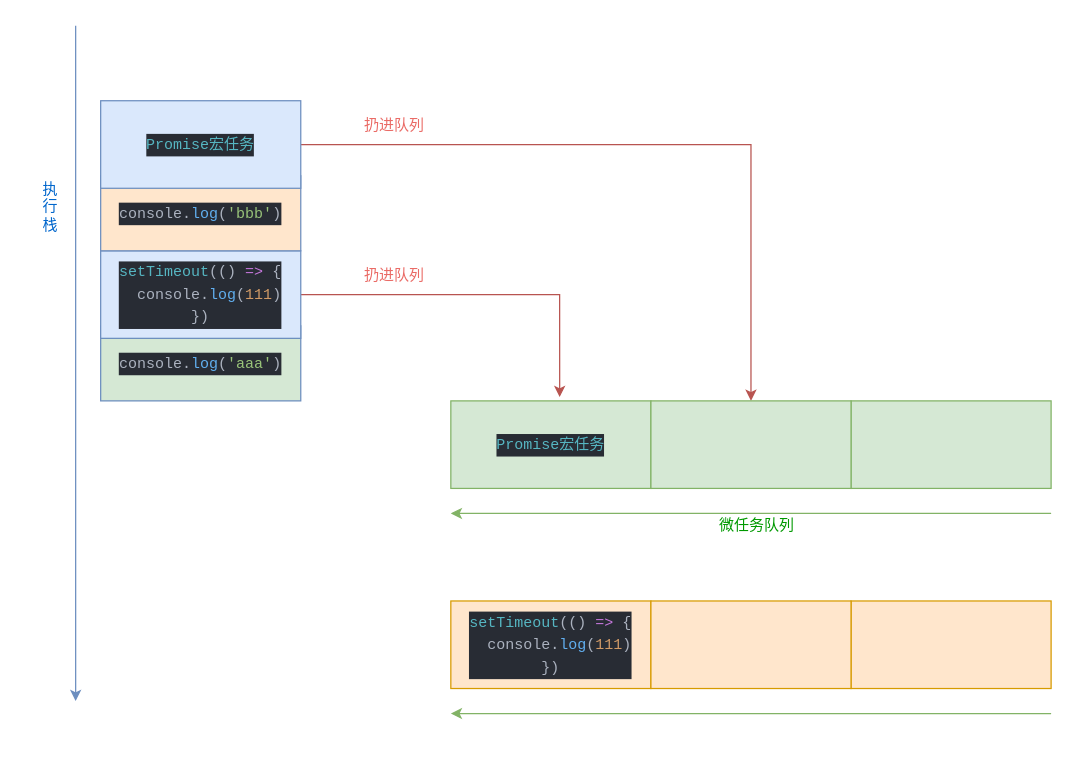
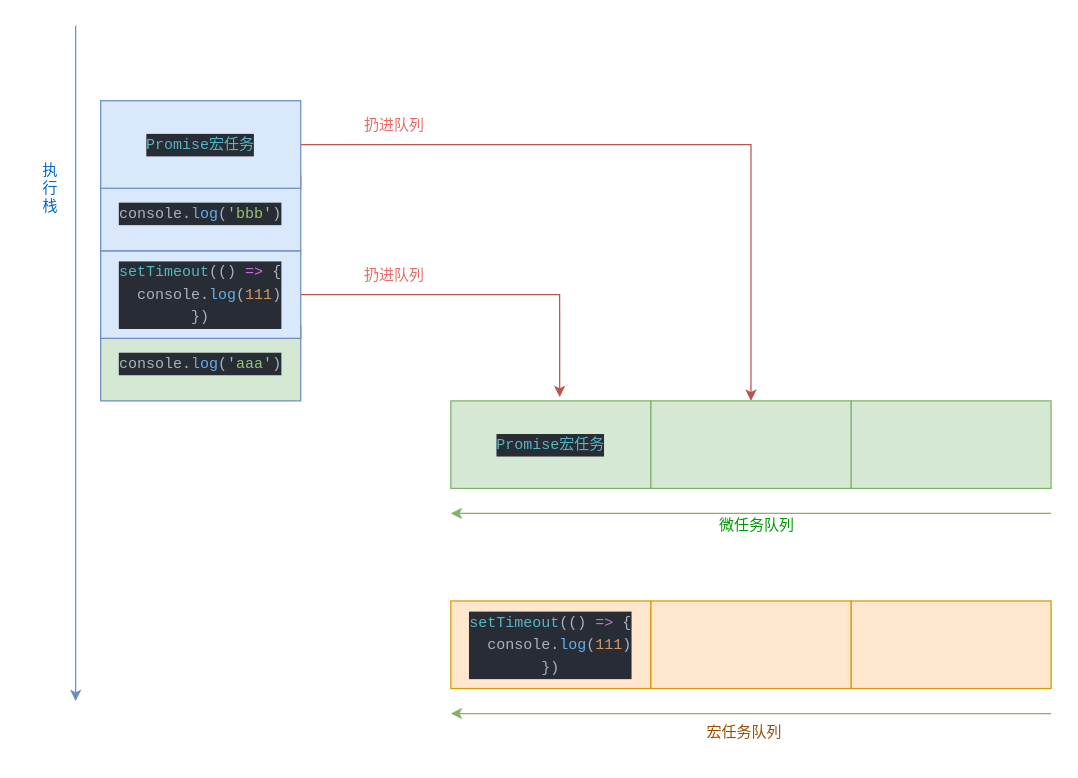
(51, 207) -> (51, 188)
(201, 213) -> (201, 213)
none -> (744, 732)
